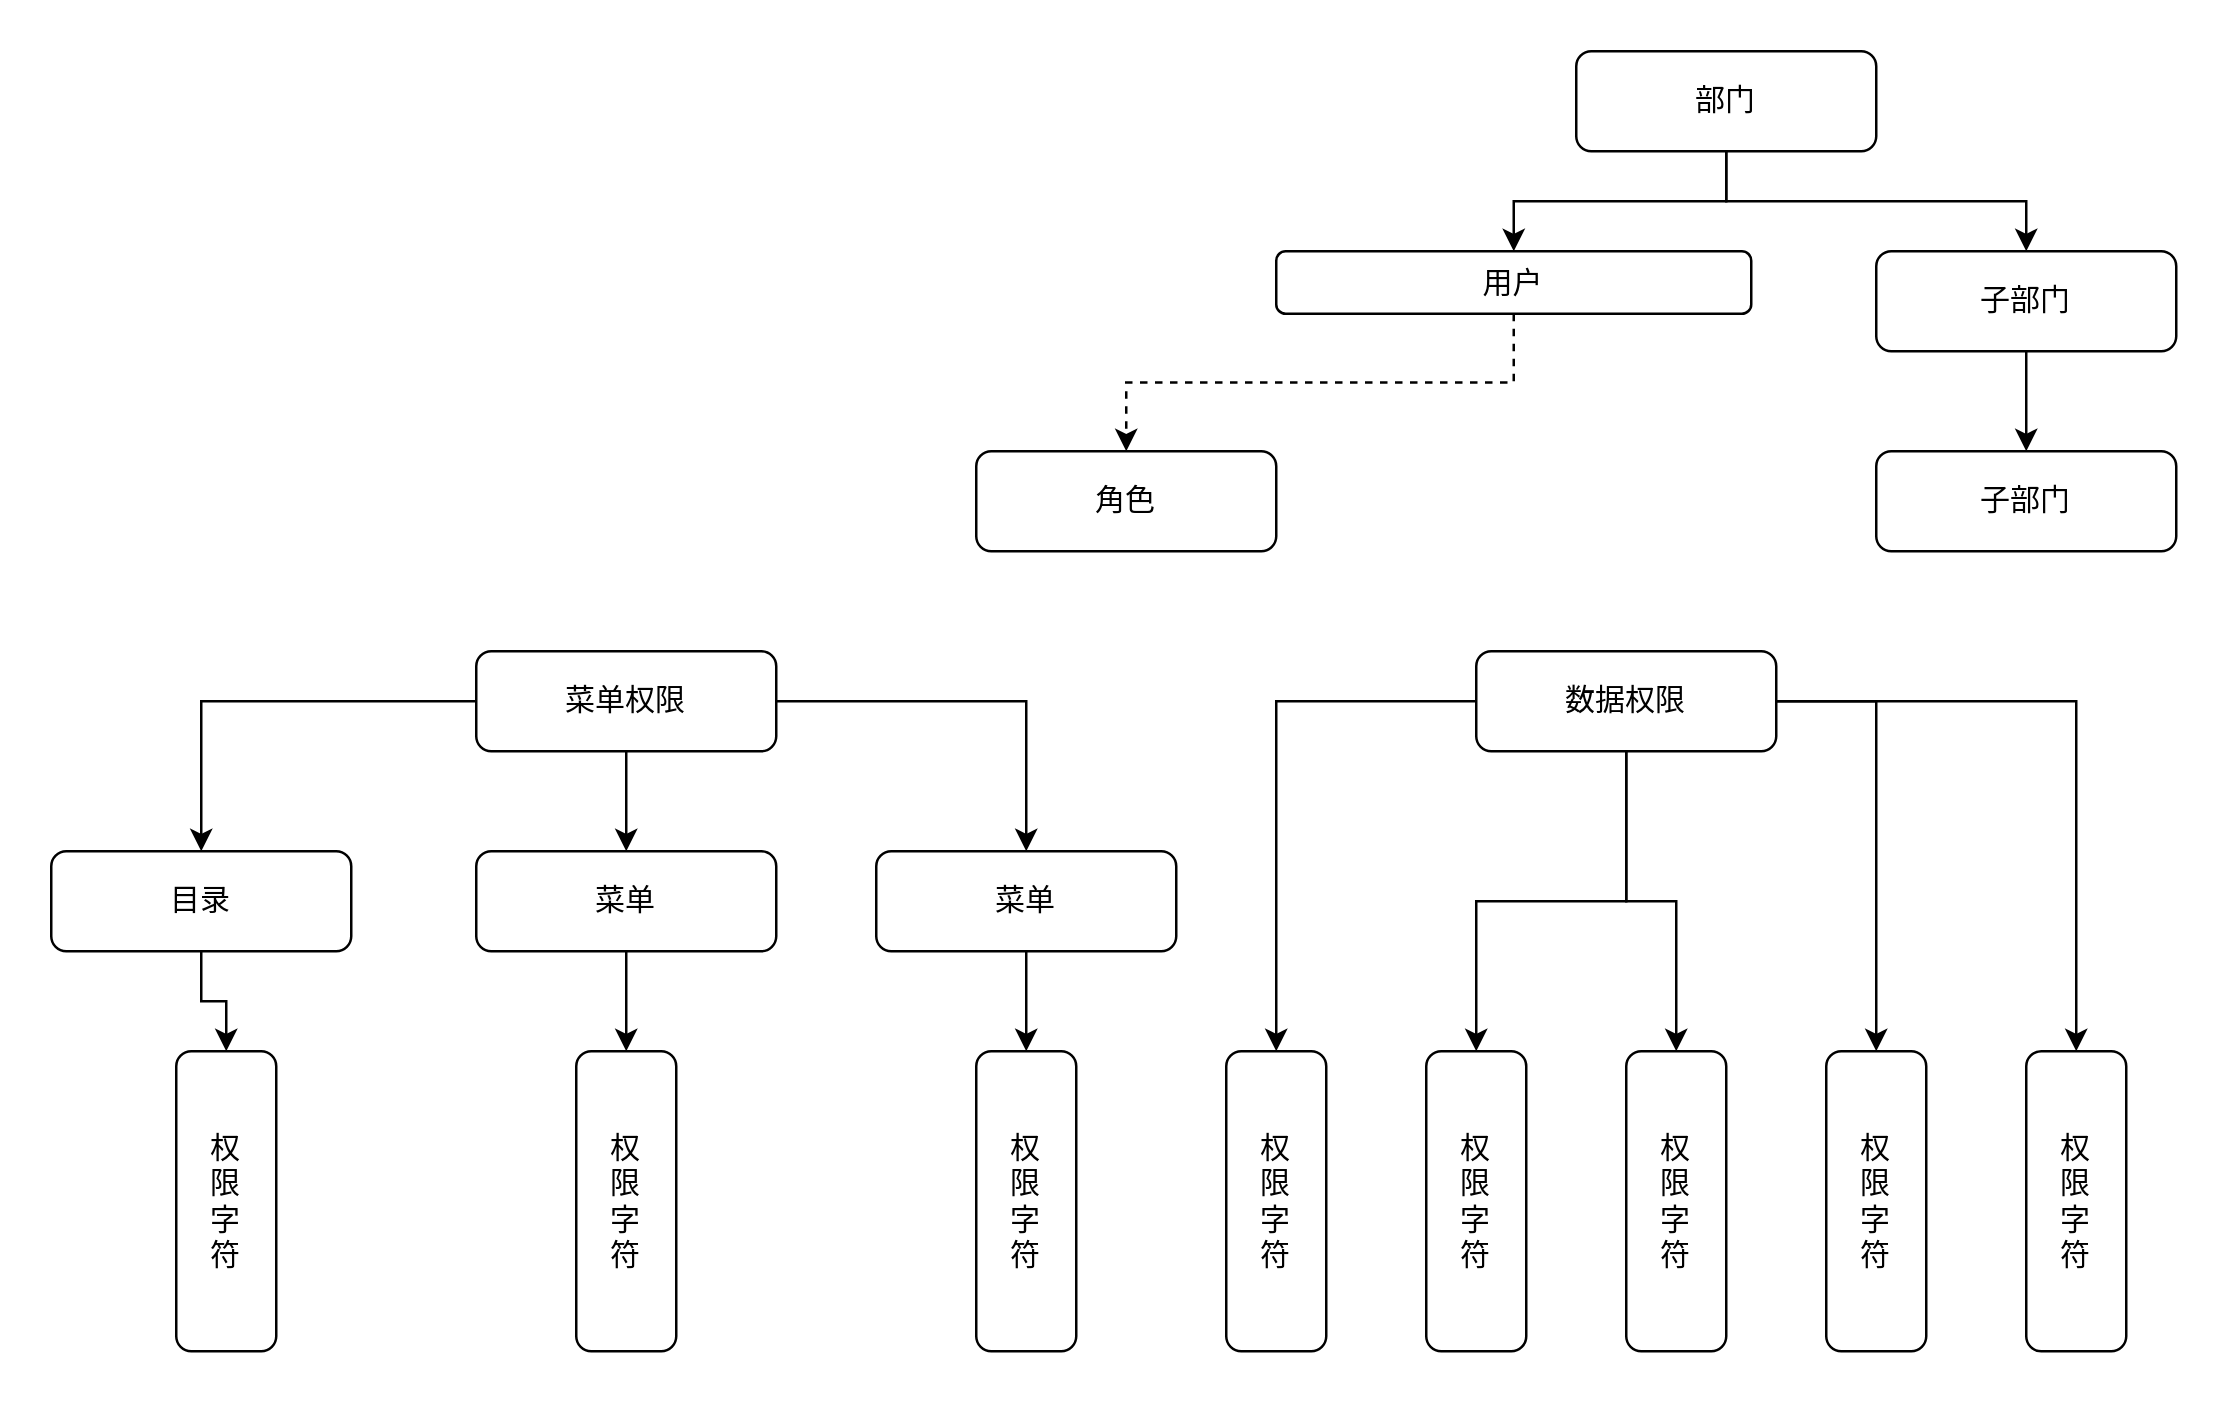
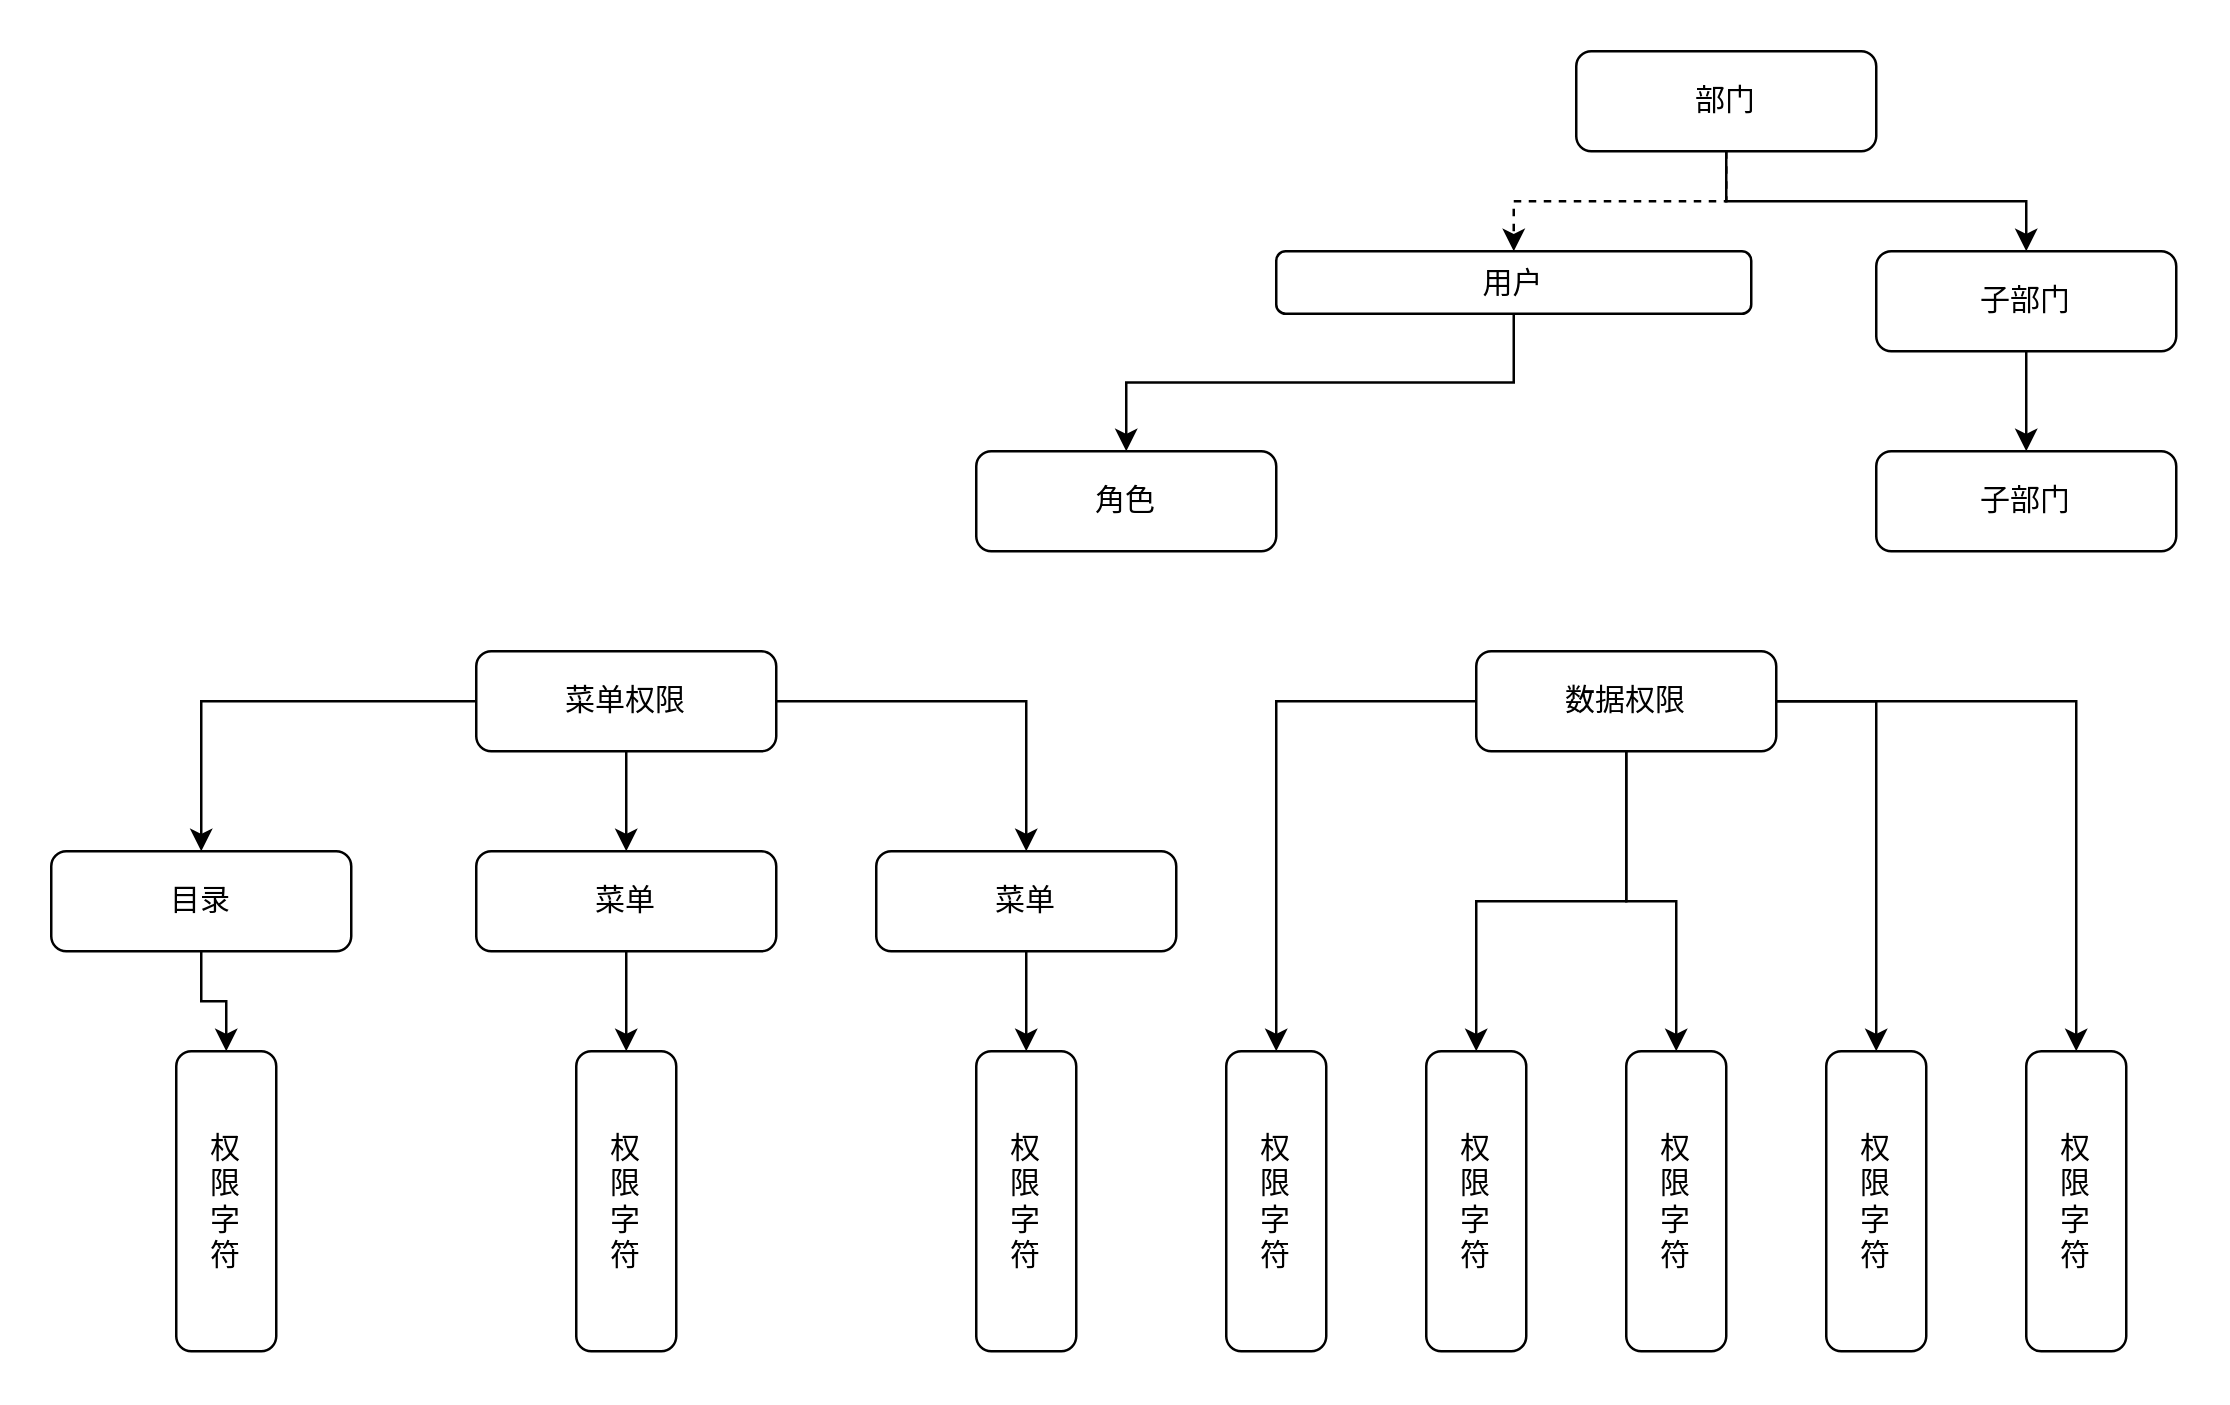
(1601, 201) -> (1601, 201)
(1326, 383) -> (1326, 383)
